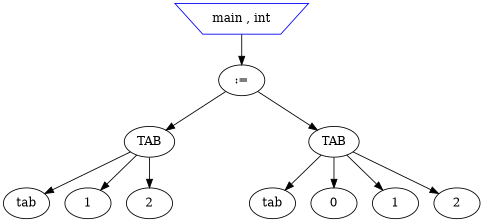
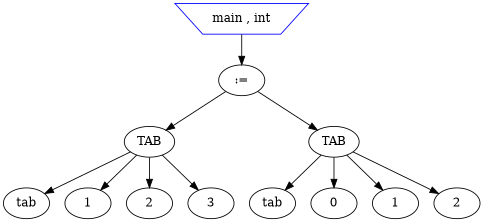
none -> (211, 203)
